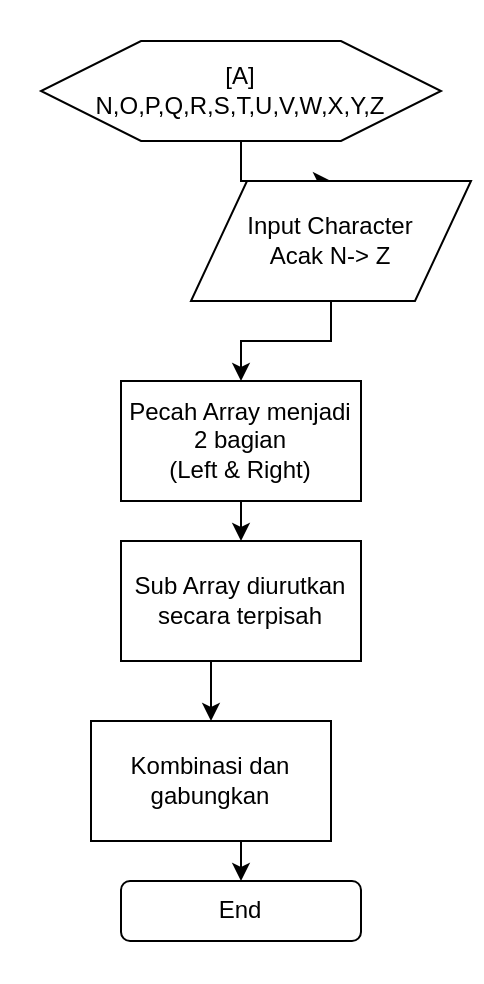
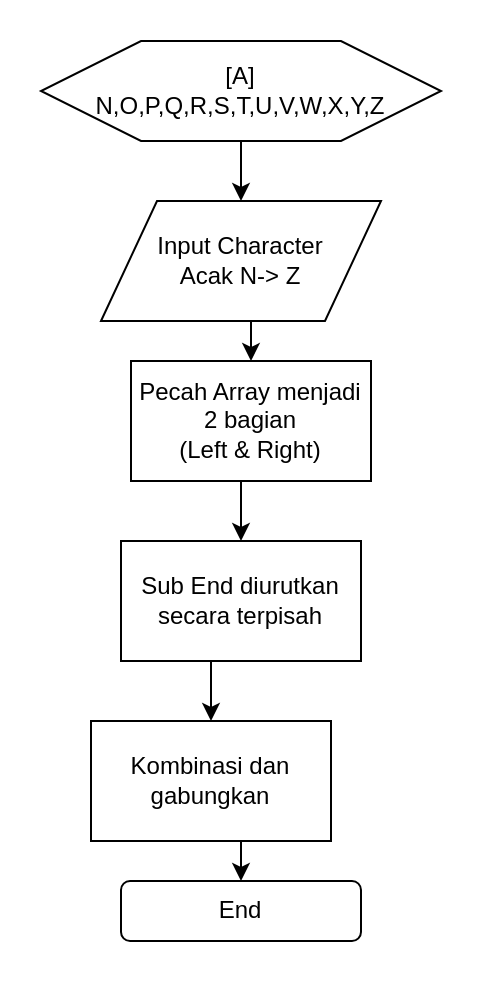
(331, 241) -> (241, 261)
(241, 441) -> (251, 421)
(241, 601) -> (241, 601)
